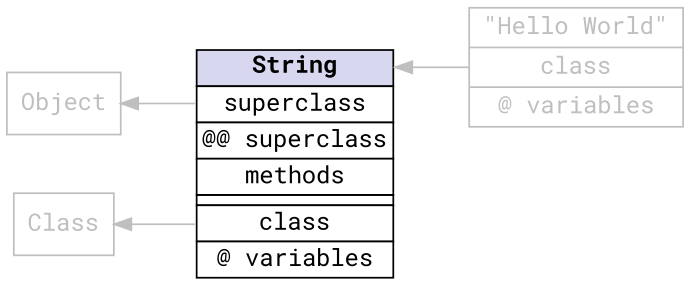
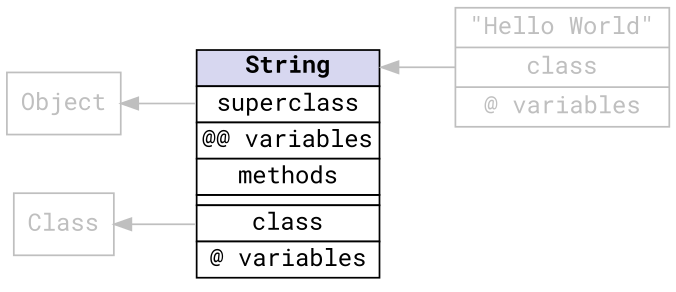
(295, 140) -> (288, 140)
